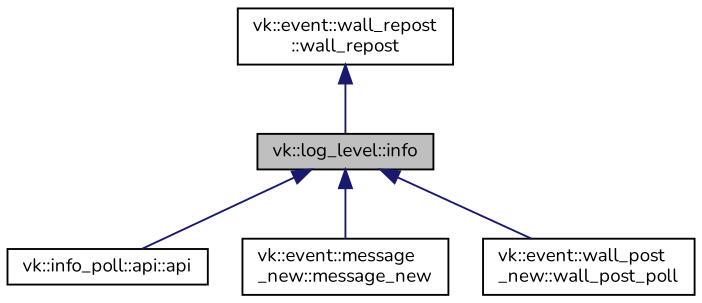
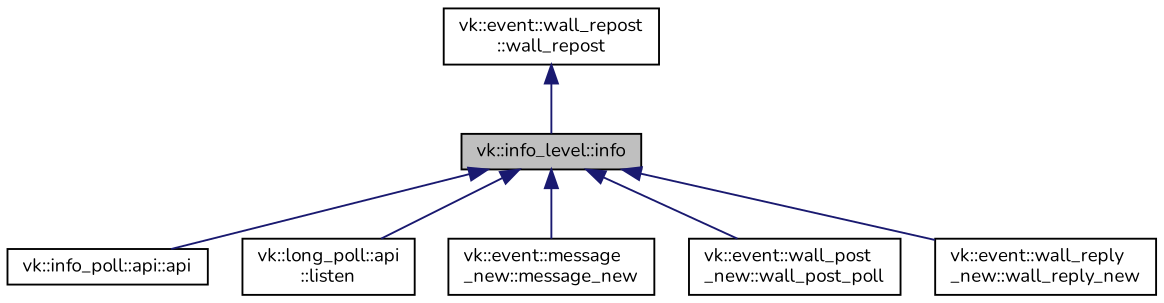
(345, 152) -> (551, 152)
none -> (329, 267)
none -> (1046, 267)
